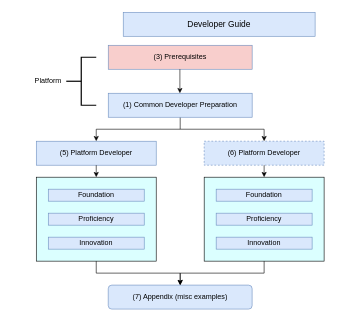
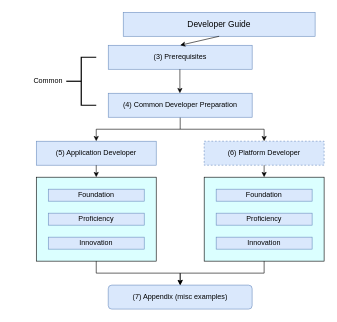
none -> (201, 41)
(180, 57) -> (180, 57)
(48, 81) -> (48, 81)
(180, 105) -> (180, 105)
(96, 153) -> (96, 153)
